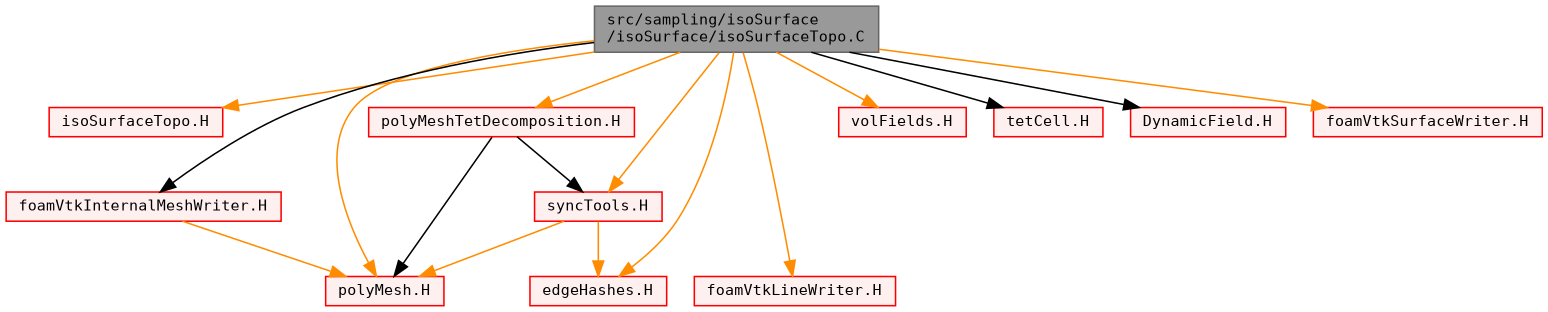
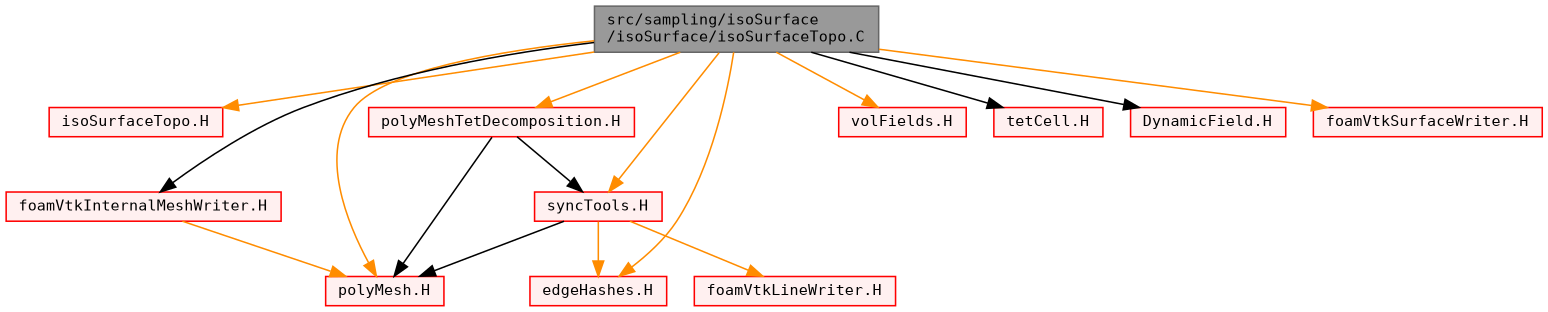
(769, 156) -> (689, 246)
(499, 246) -> (499, 246)
